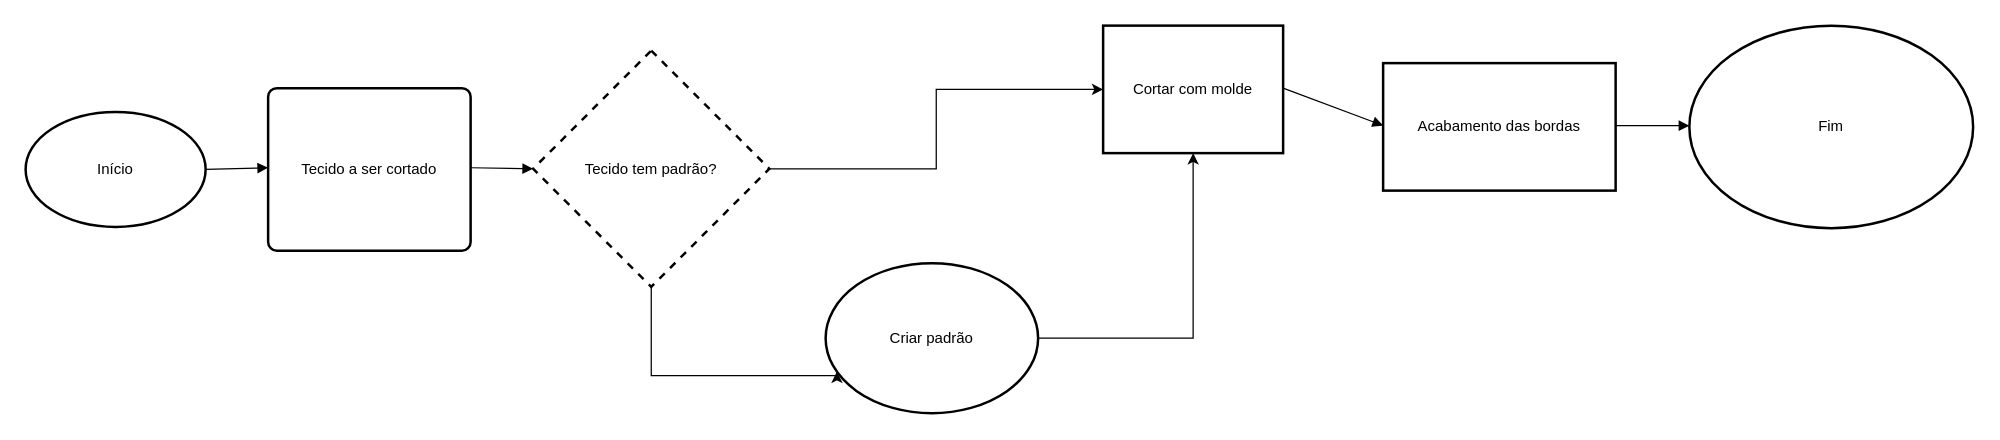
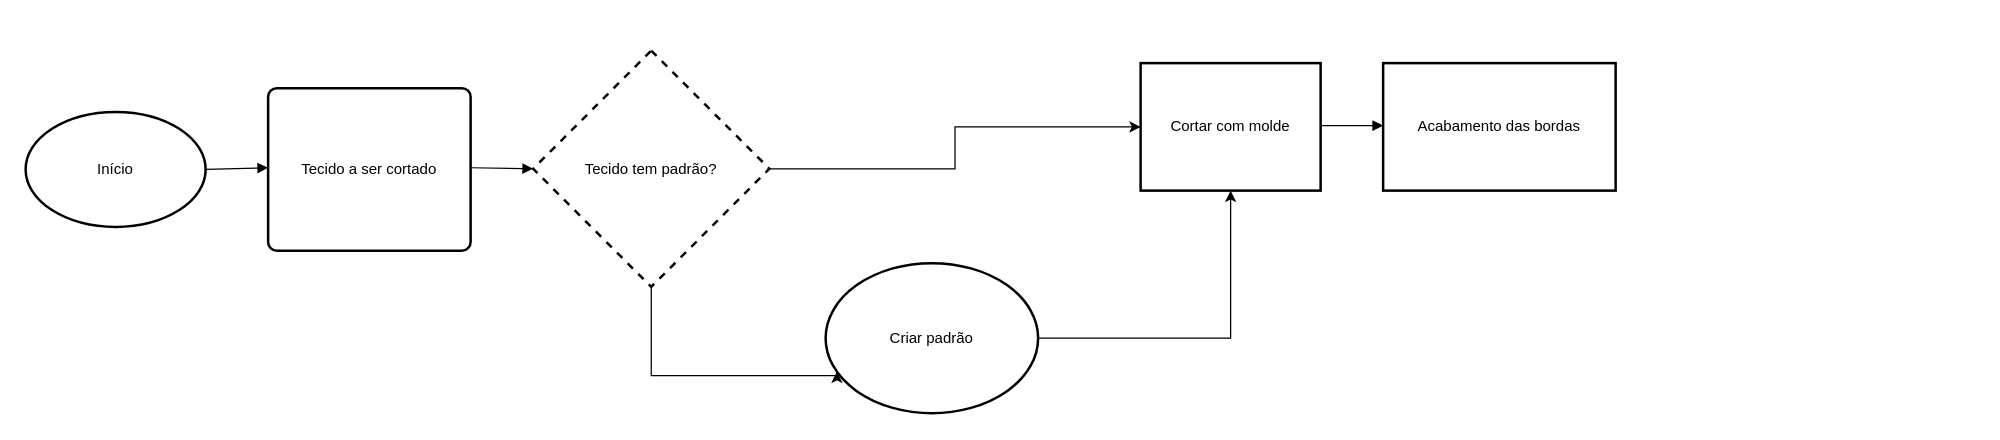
(1193, 89) -> (1231, 127)
(1648, 126) -> none
(1831, 127) -> none
